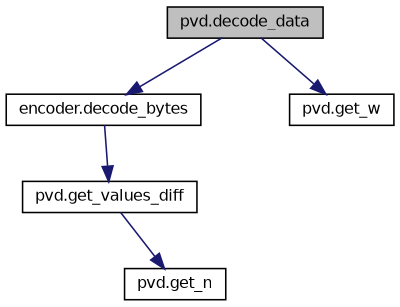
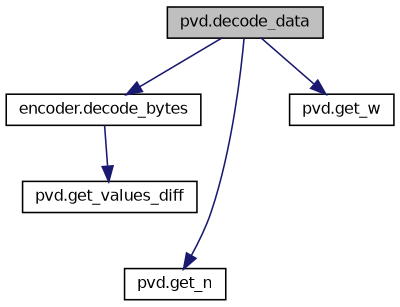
(138, 235) -> (228, 149)
